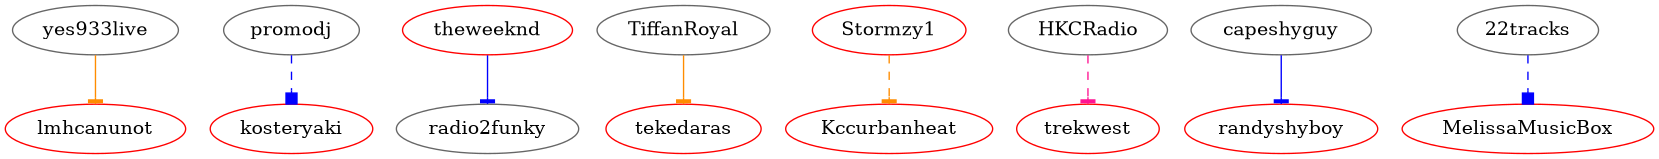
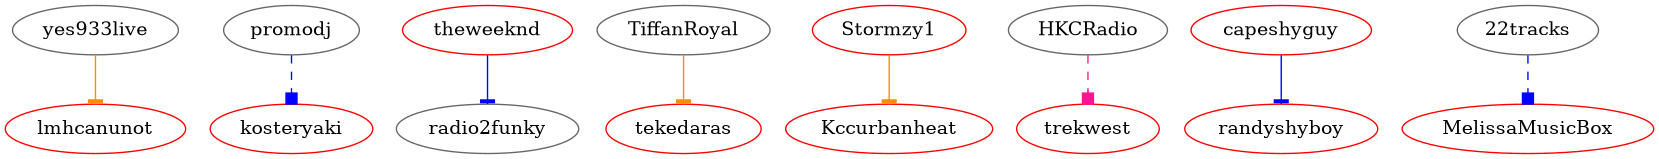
(1281, 30) -> (1281, 30)
(889, 76) -> (889, 76)
(1088, 76) -> (1088, 76)
